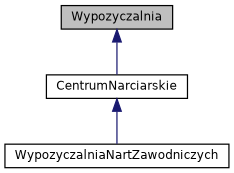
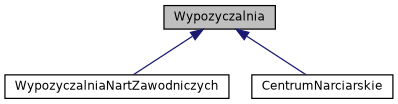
(117, 128) -> (163, 56)
